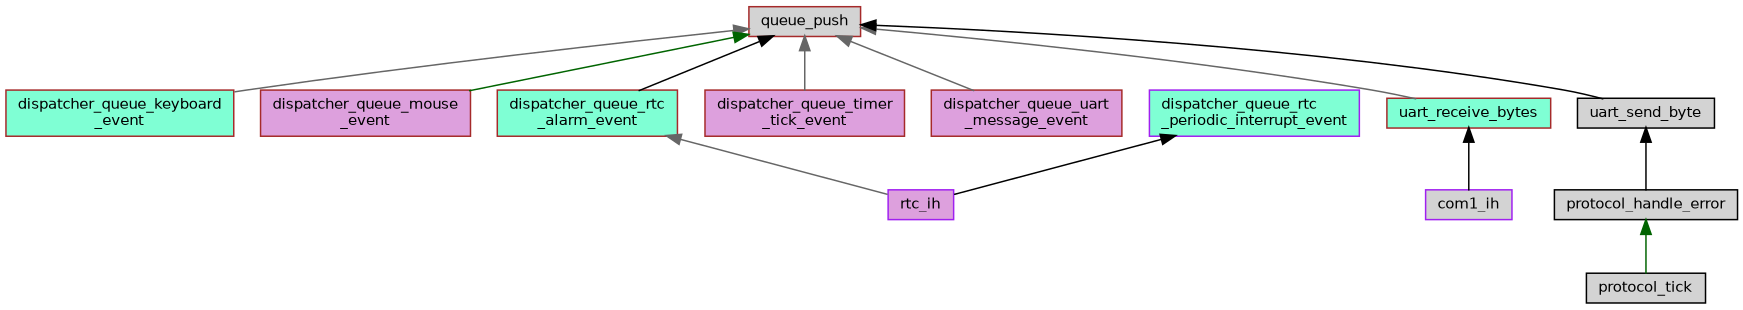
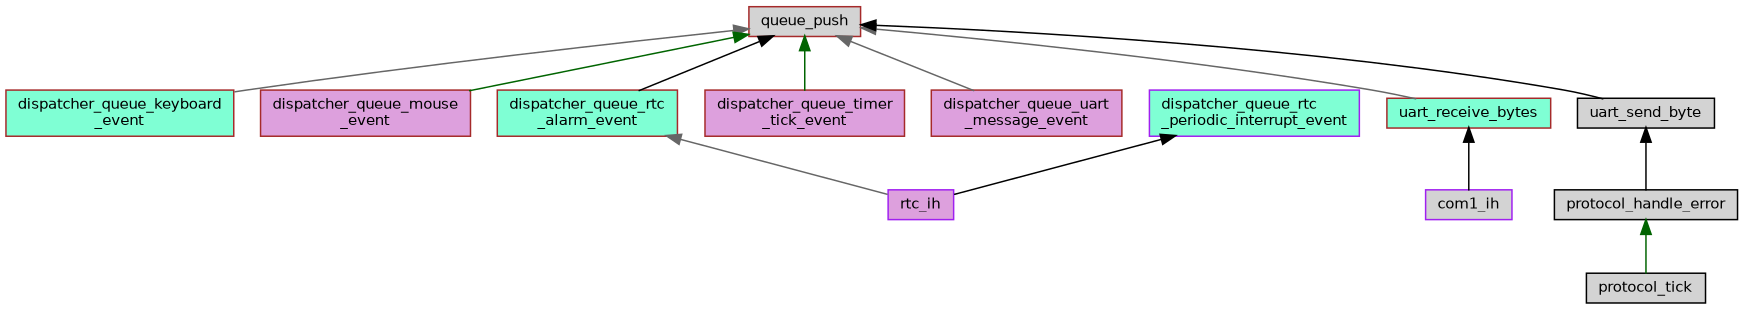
(805, 71) -> (805, 71)
